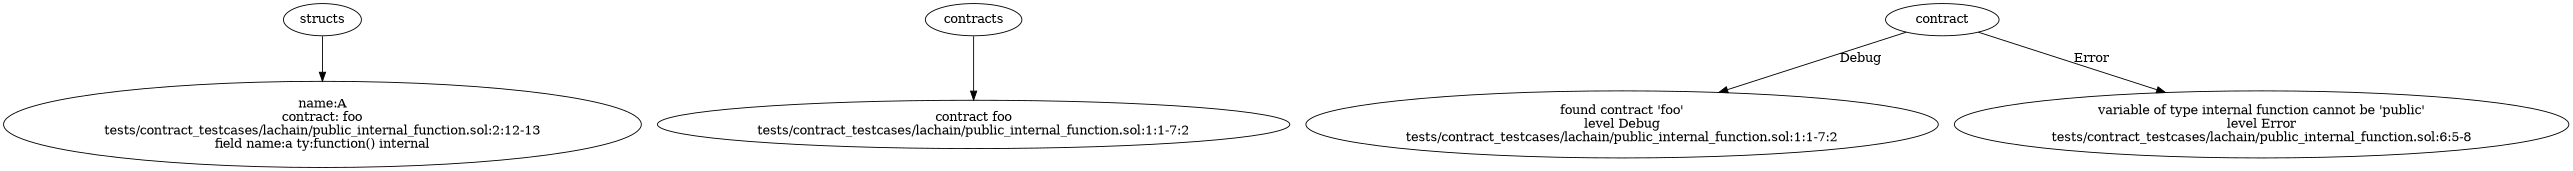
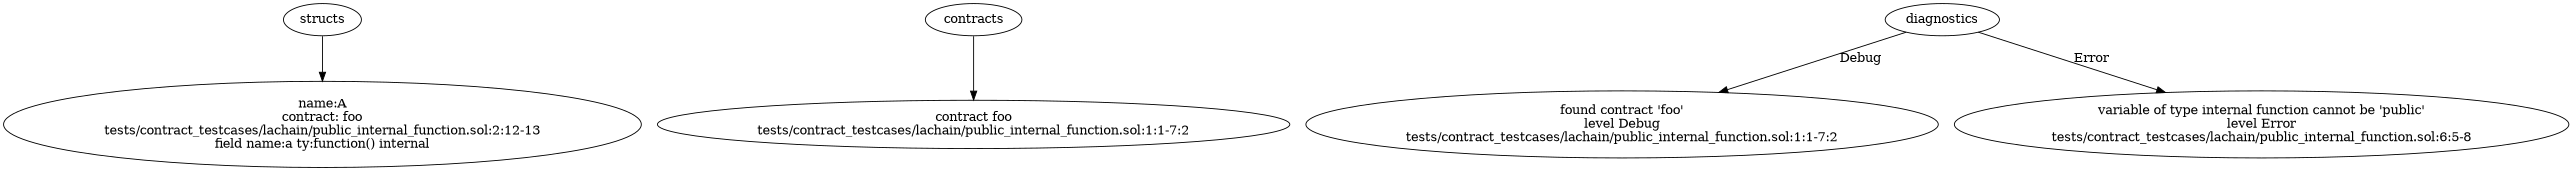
(1942, 20) -> (1942, 20)
